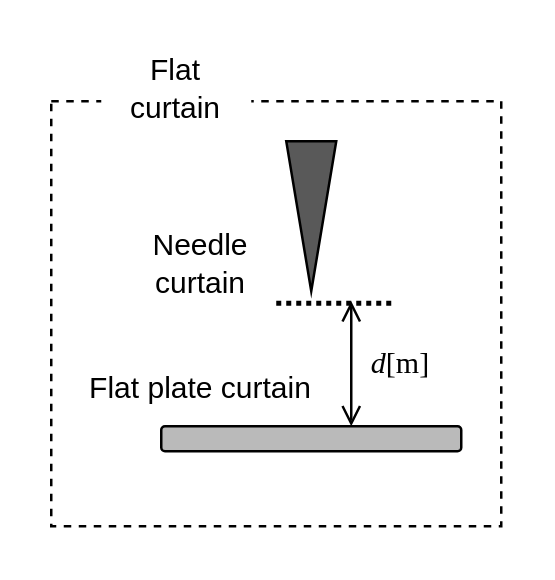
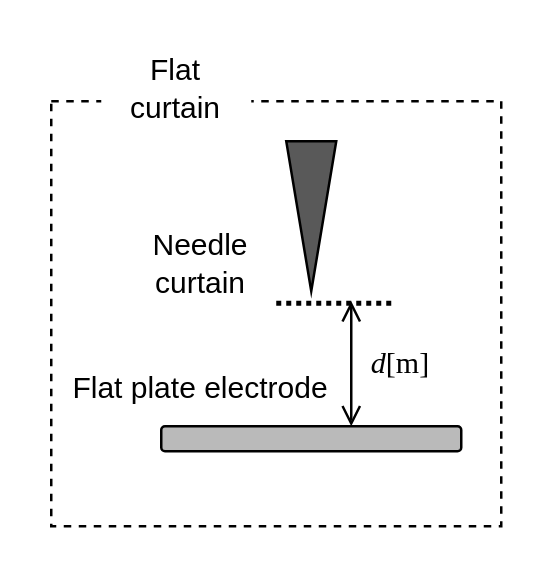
(201, 389) -> (201, 389)
